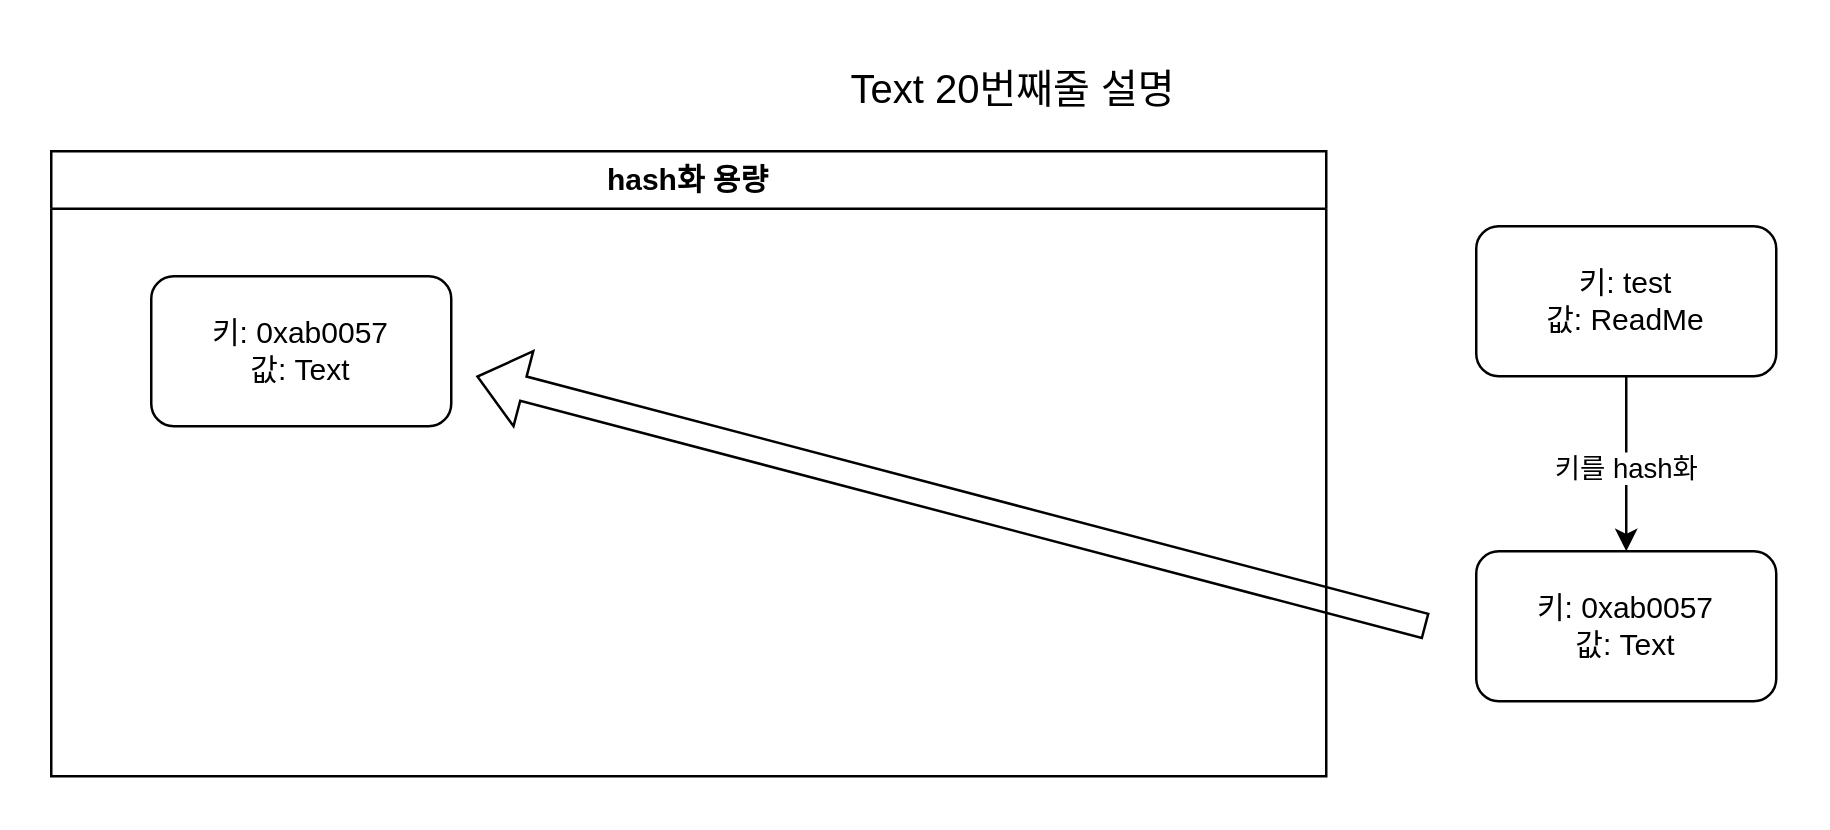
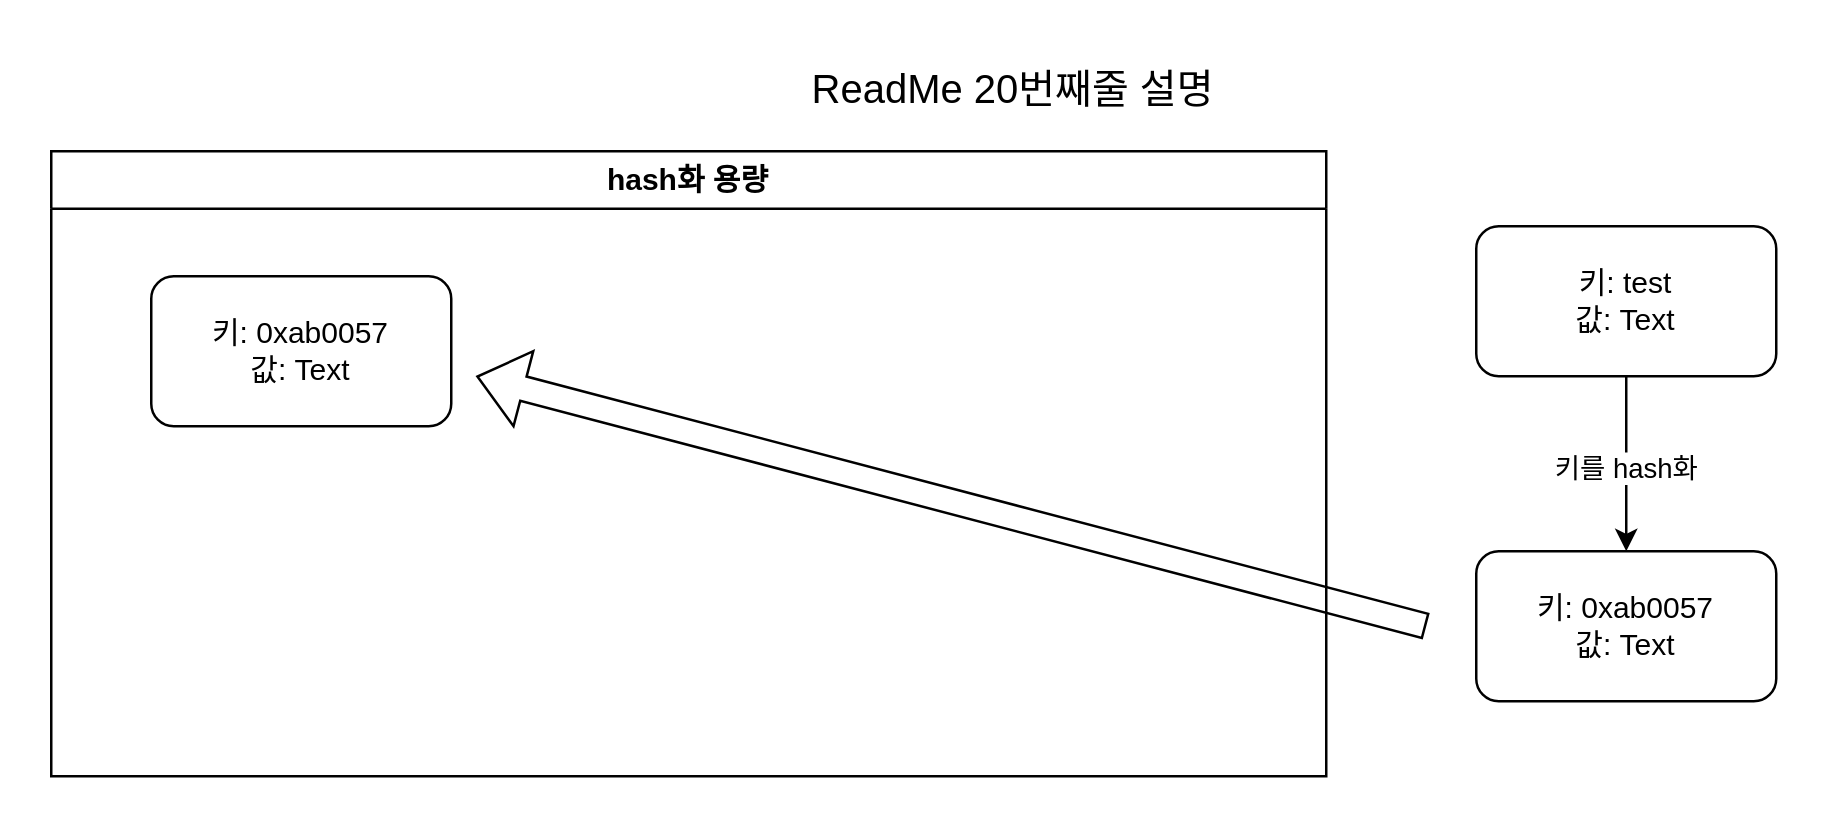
(1014, 89) -> (1014, 89)
(1626, 301) -> (1626, 301)
